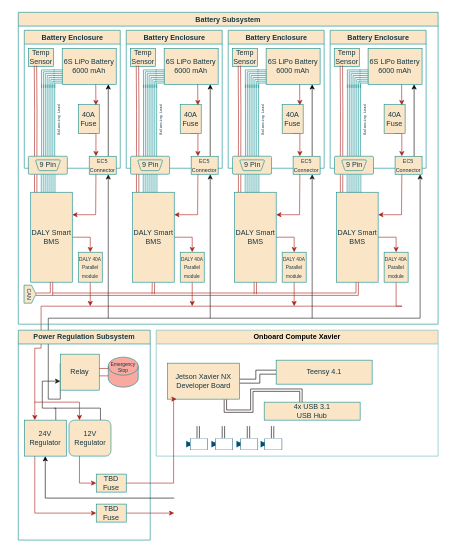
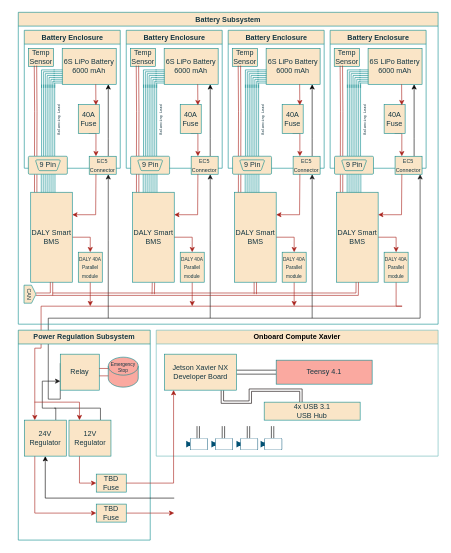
(324, 372) -> (324, 372)
(204, 381) -> (201, 372)
(90, 438) -> (90, 438)
